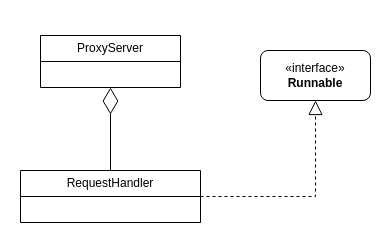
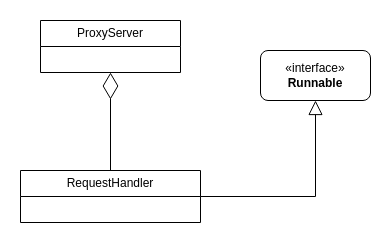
(111, 62) -> (111, 47)
(299, 197) -> (299, 197)
